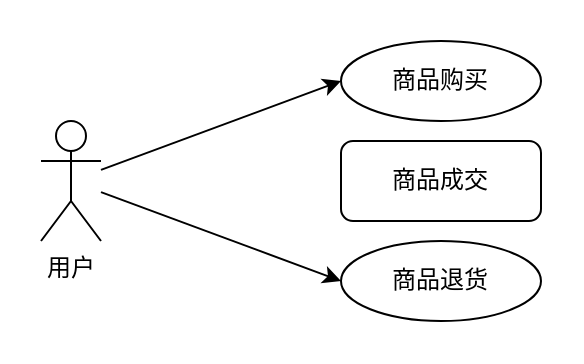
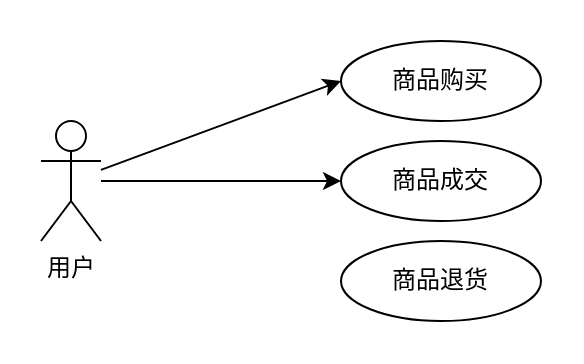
(441, 181) -> (441, 181)
(215, 234) -> (214, 181)
